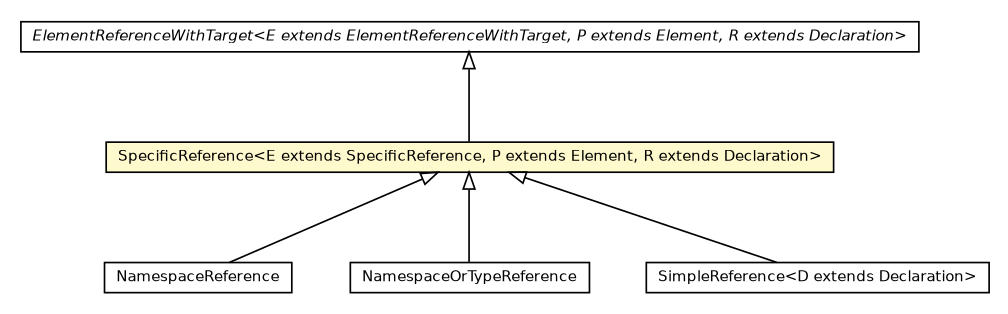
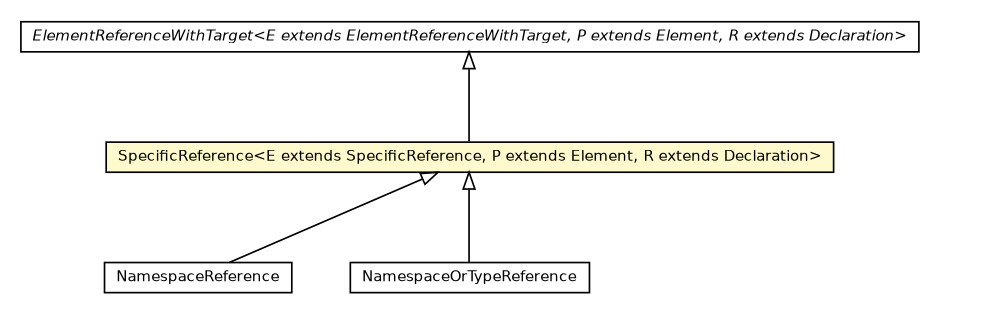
(817, 278) -> none
